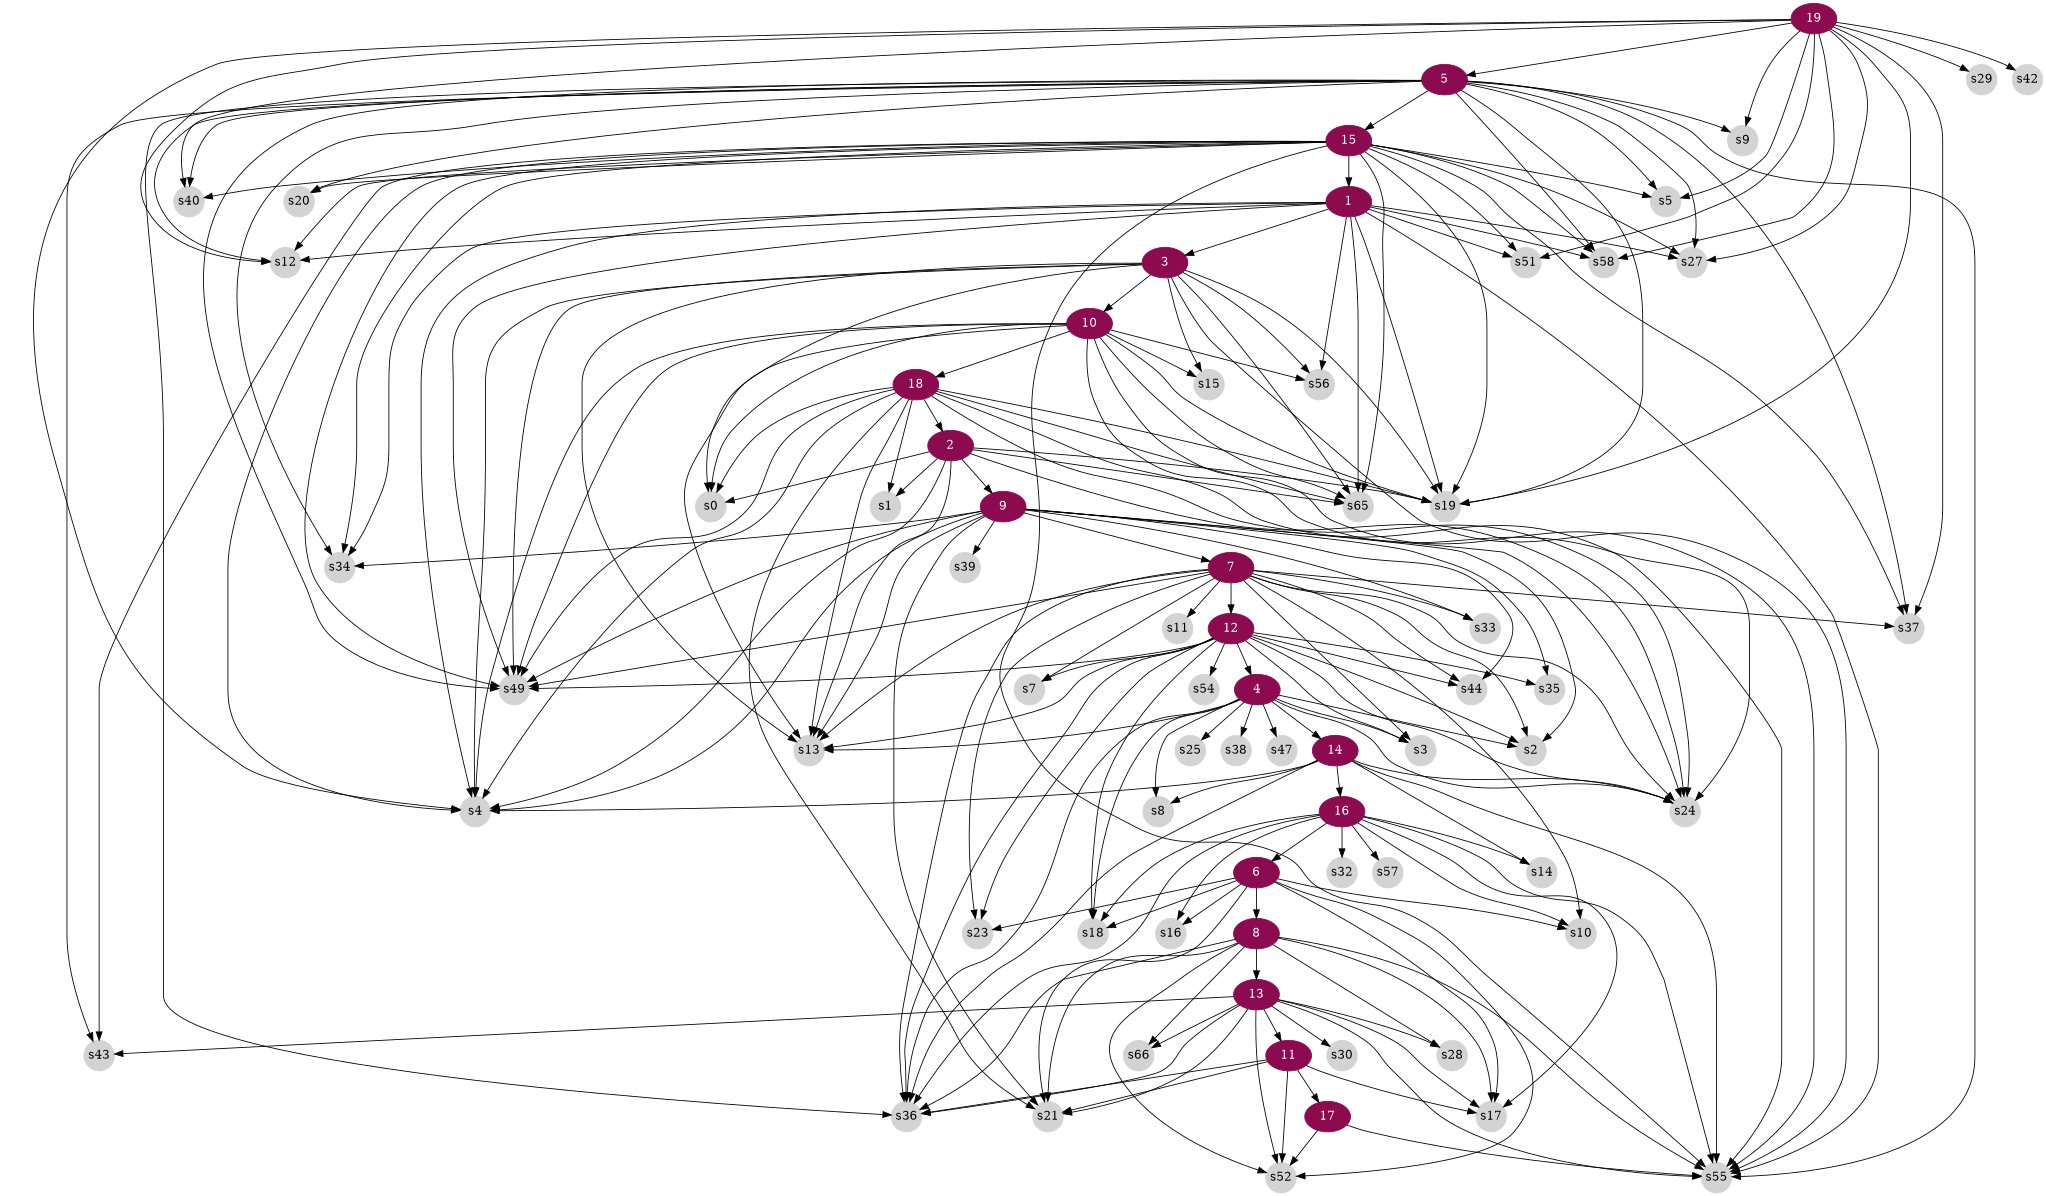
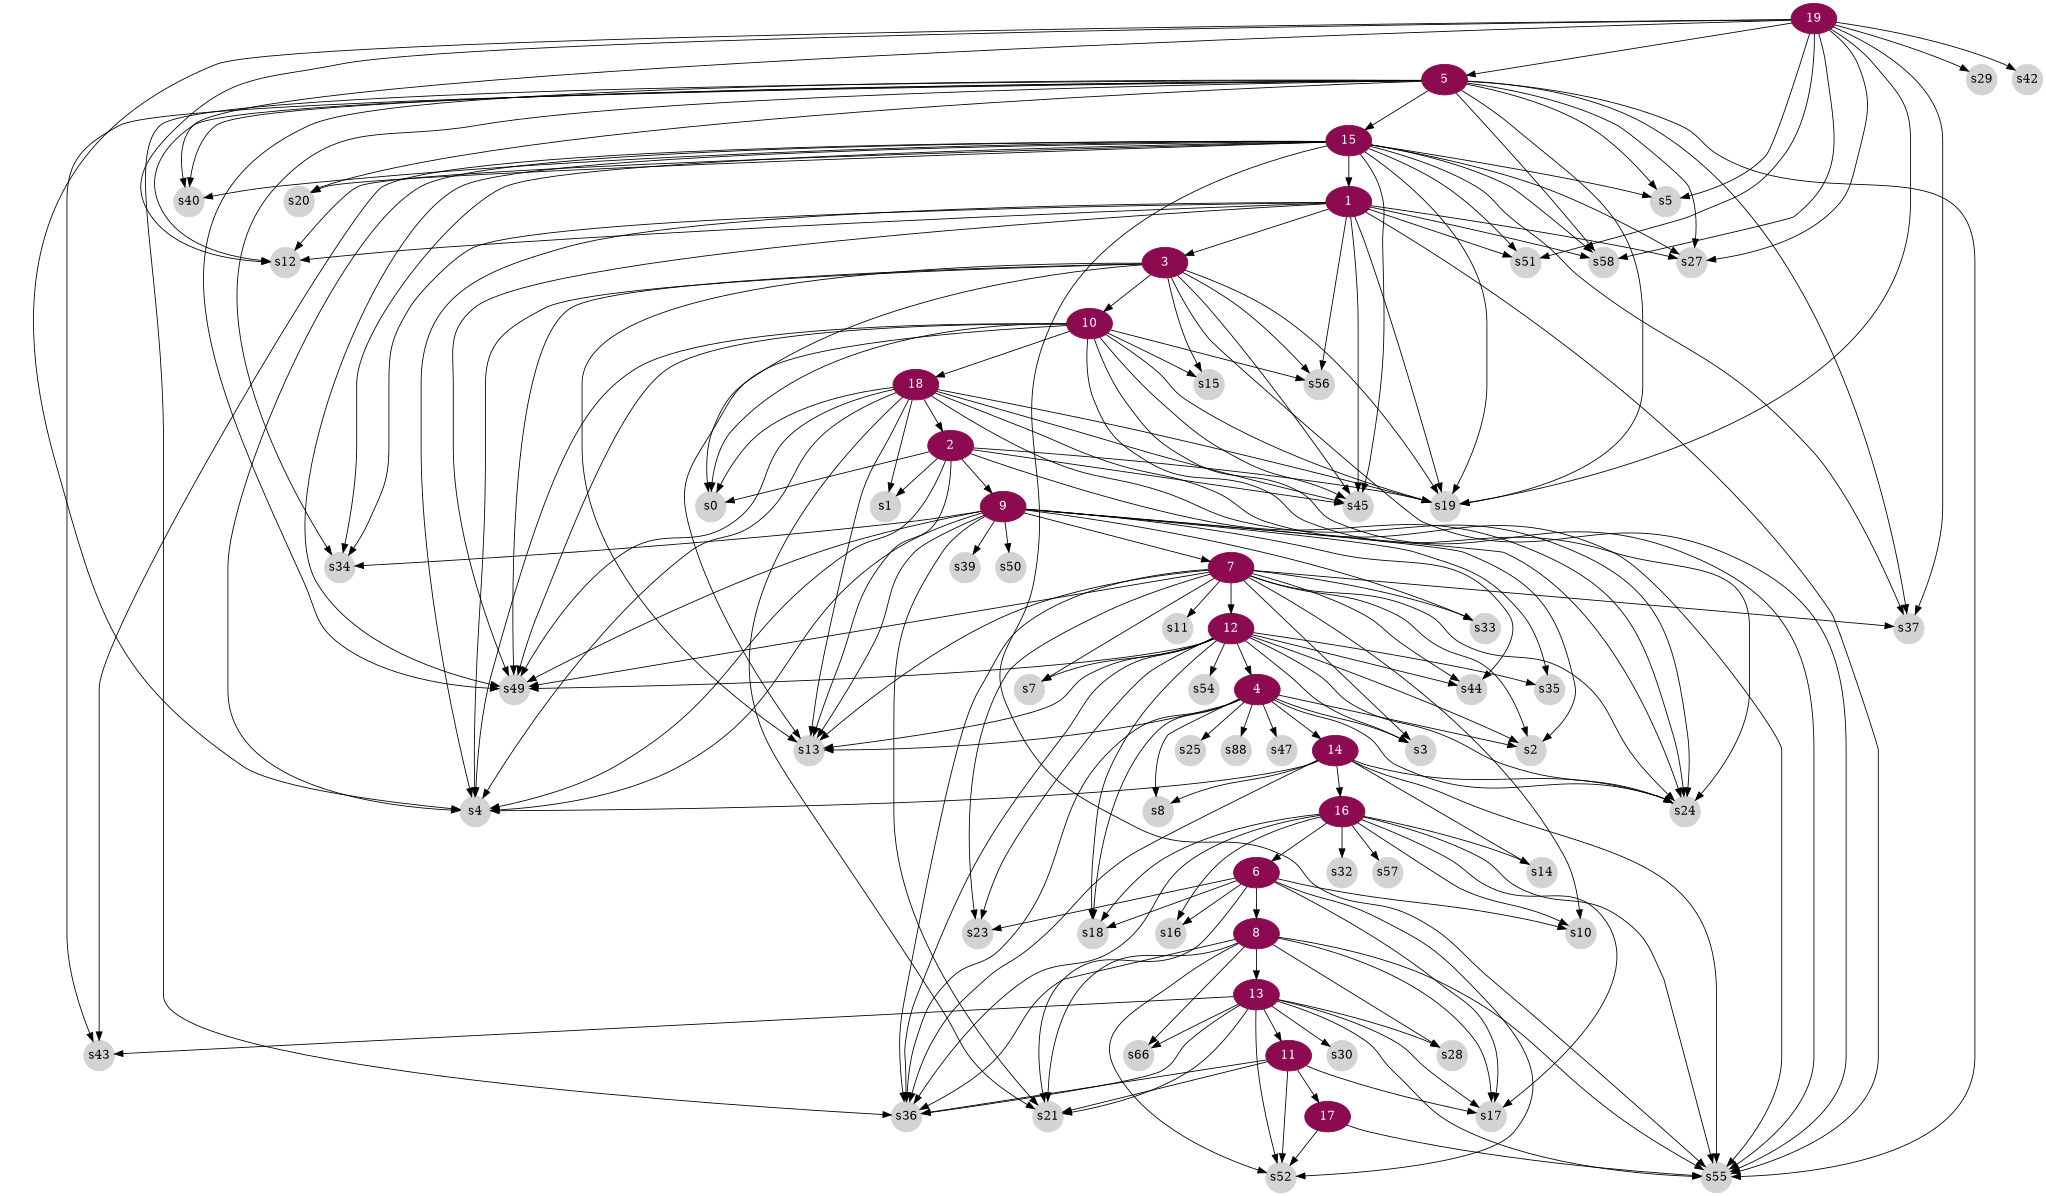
(1743, 141) -> none
(1358, 507) -> (1358, 507)
none -> (1011, 568)
(1236, 751) -> (1236, 751)
